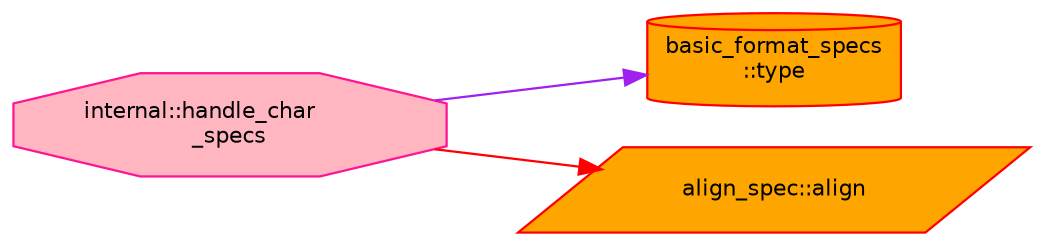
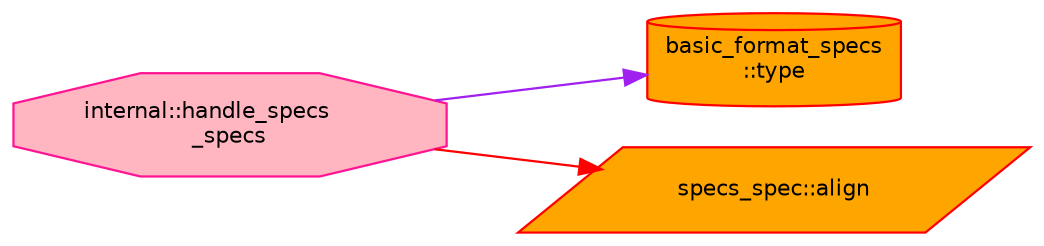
(230, 125) -> (230, 125)
(774, 190) -> (774, 190)
